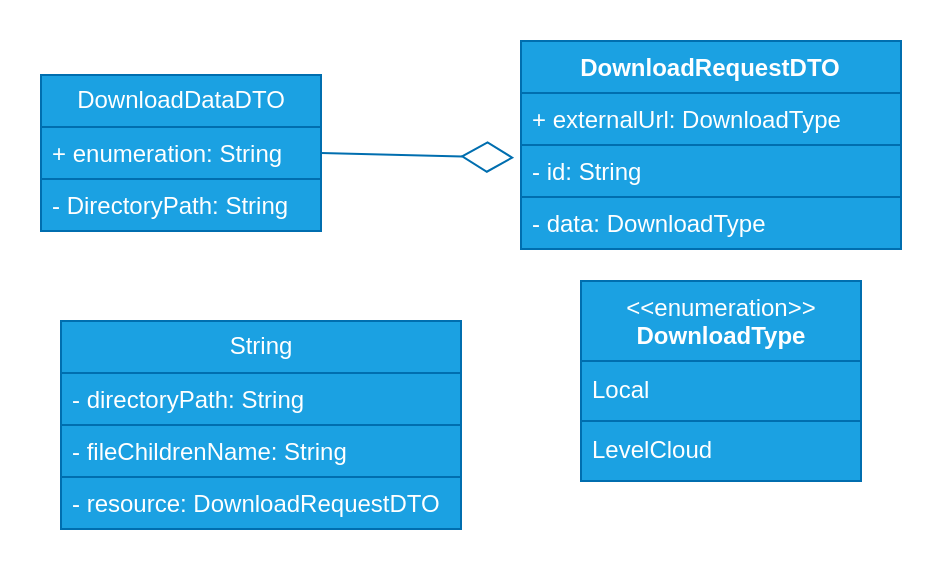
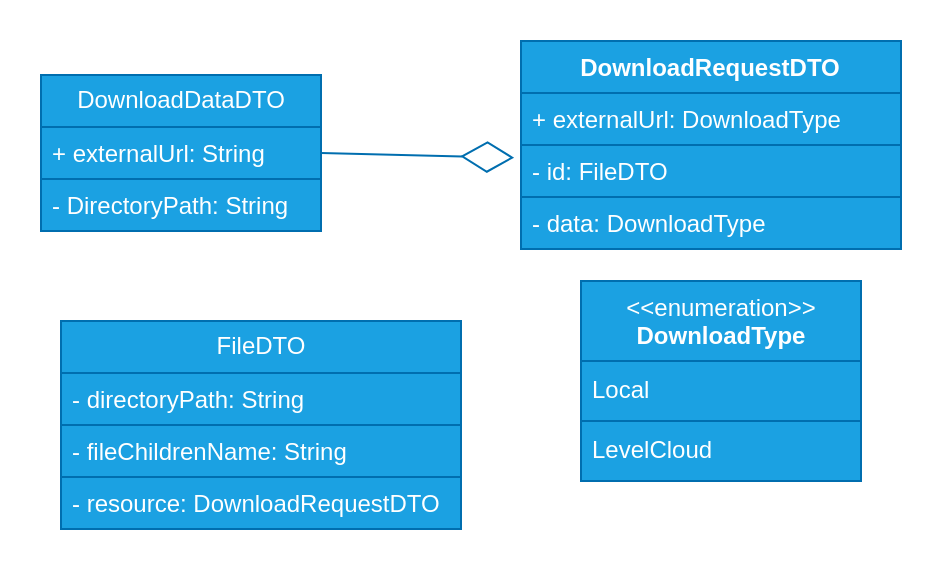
(179, 155) -> (175, 155)
(597, 172) -> (601, 172)
(262, 347) -> (262, 347)
